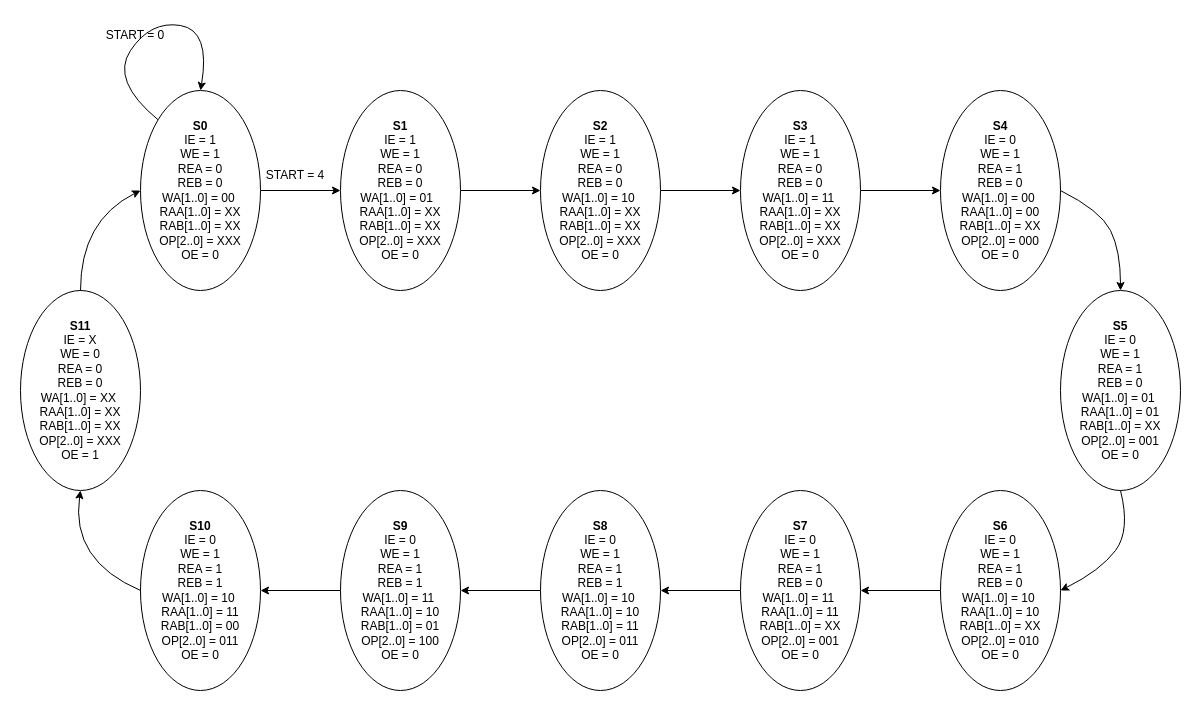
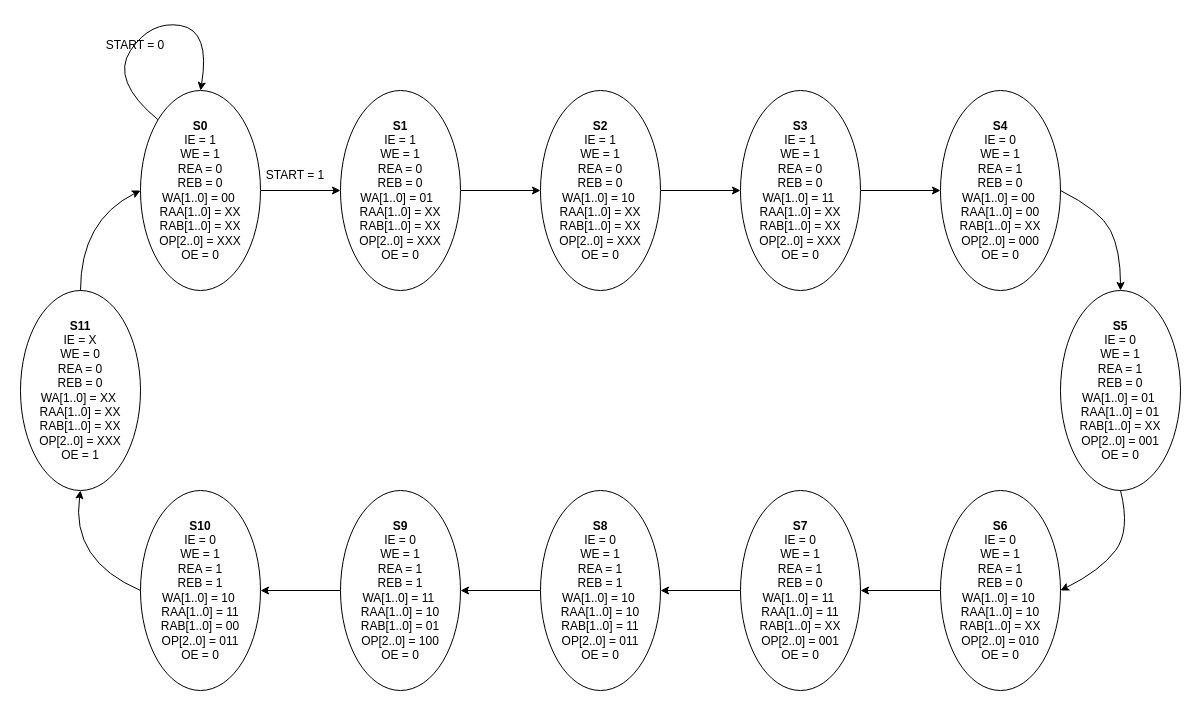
(136, 36) -> (136, 46)
(296, 176) -> (296, 176)
